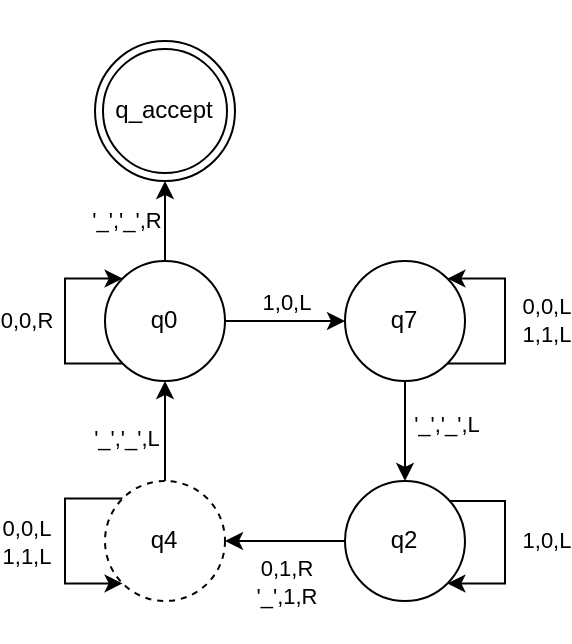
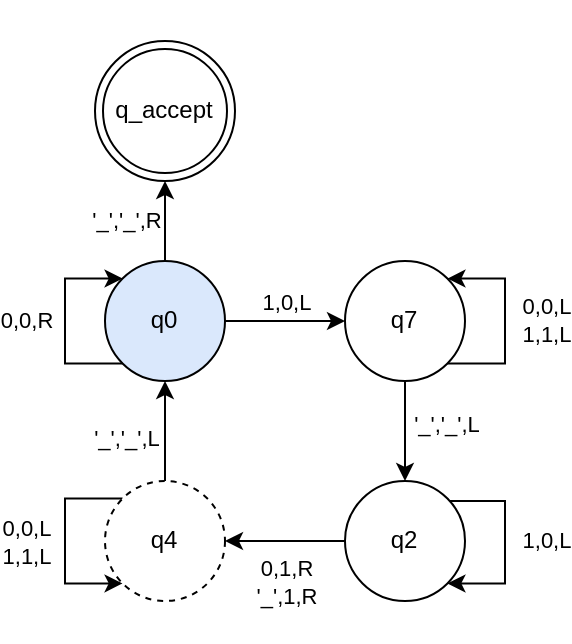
(165, 321) -> (165, 321)
